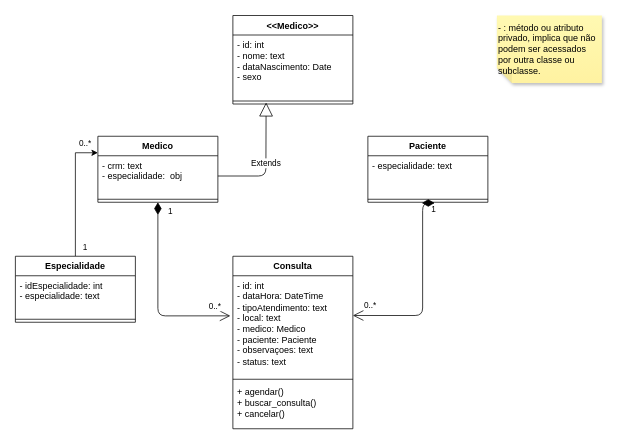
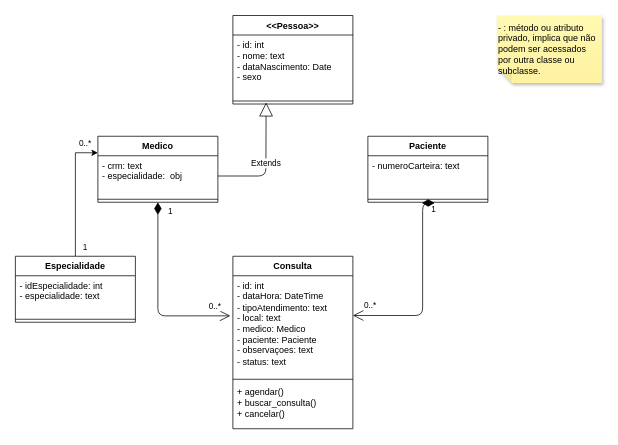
(293, 26) -> (293, 26)
(418, 166) -> (423, 166)
